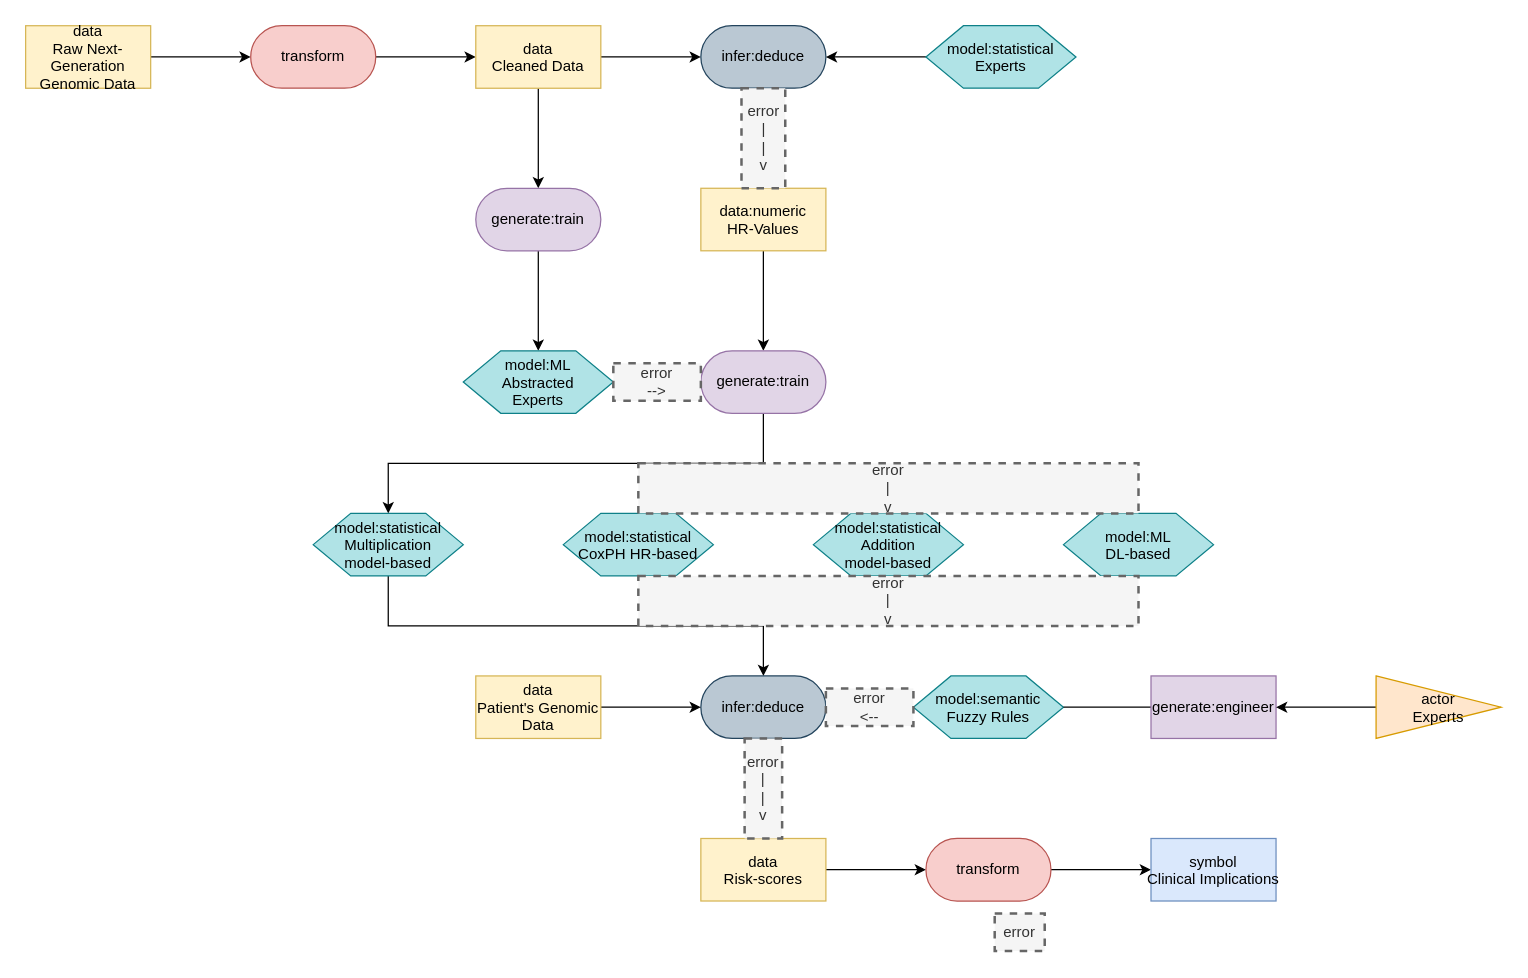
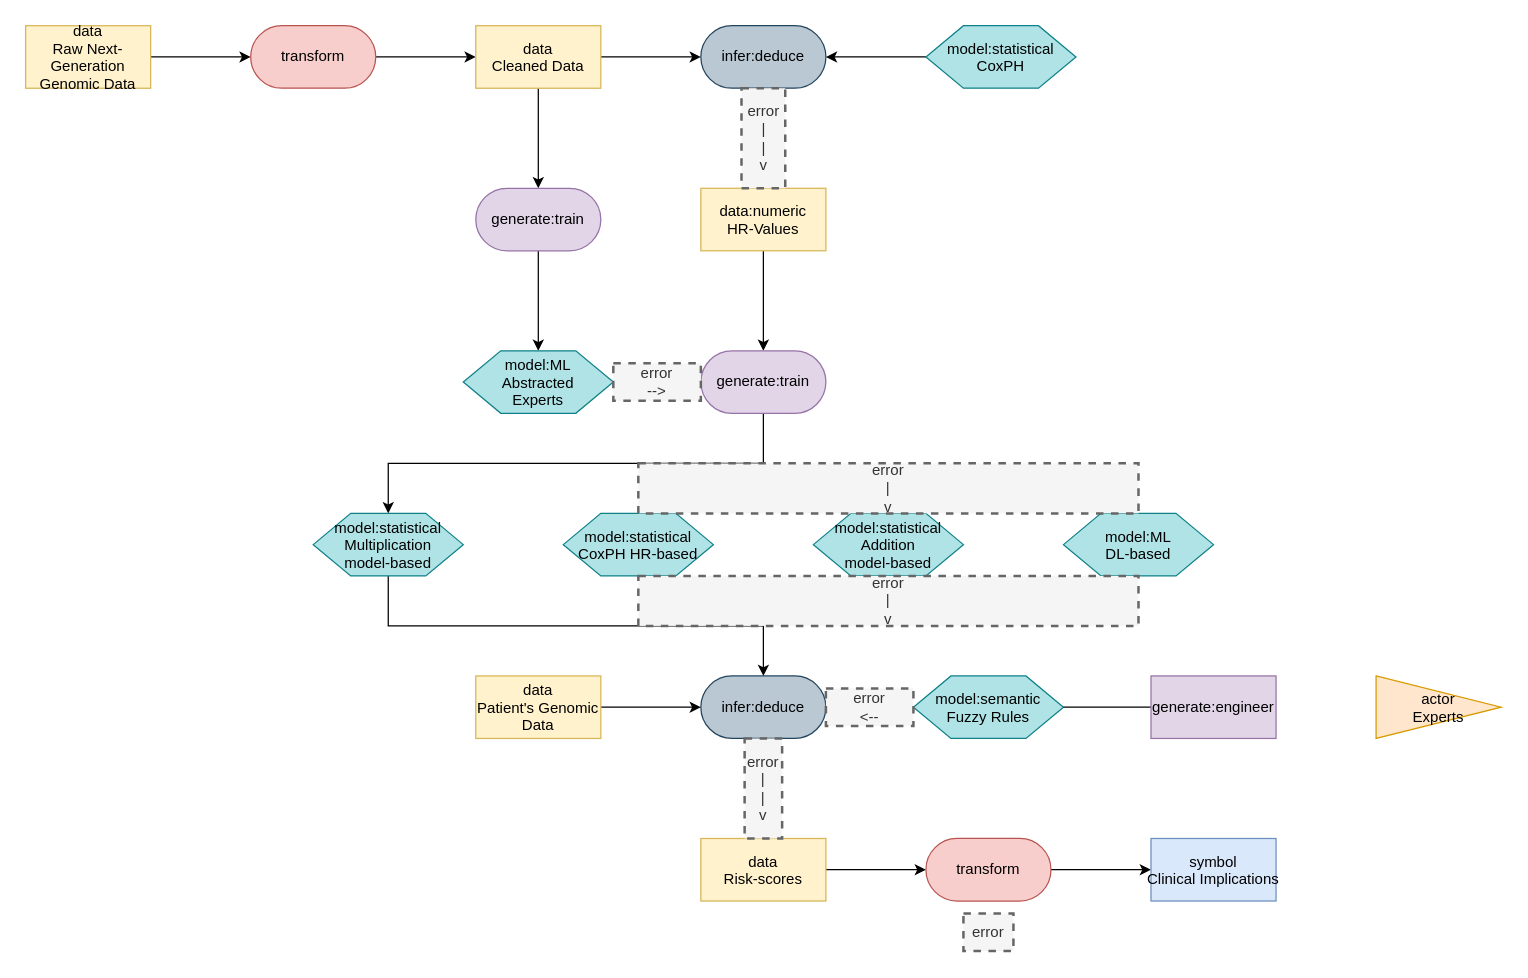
(1000, 49) -> (1000, 49)
(1330, 707) -> none
(1019, 932) -> (988, 932)
